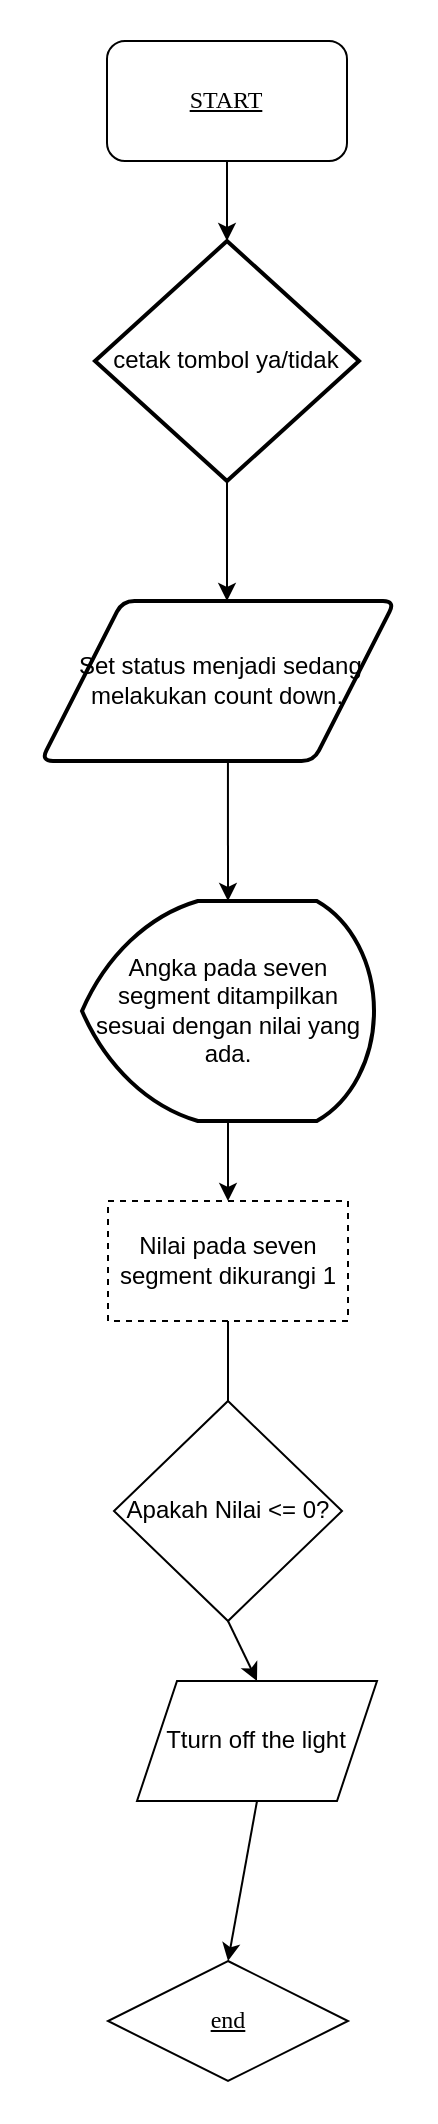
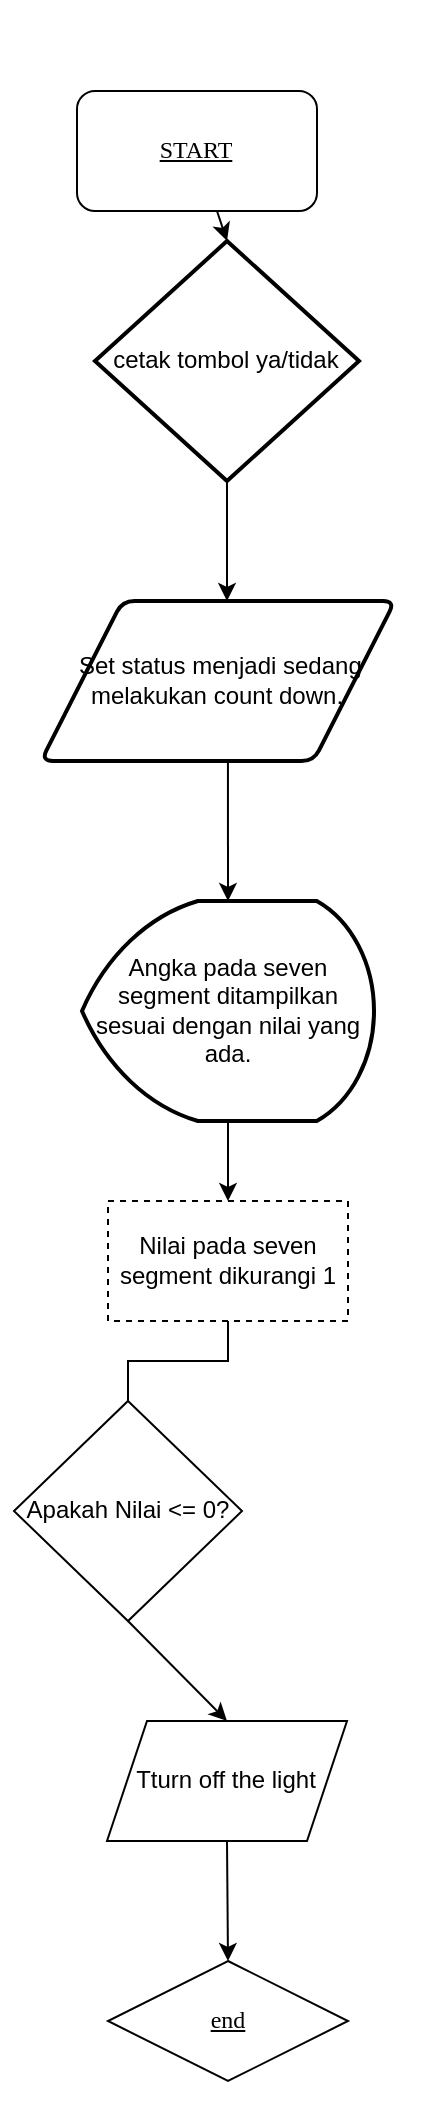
(227, 101) -> (197, 151)
(228, 1511) -> (128, 1511)
(257, 1741) -> (227, 1781)
